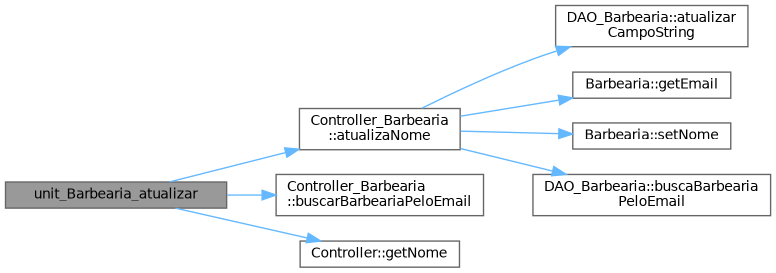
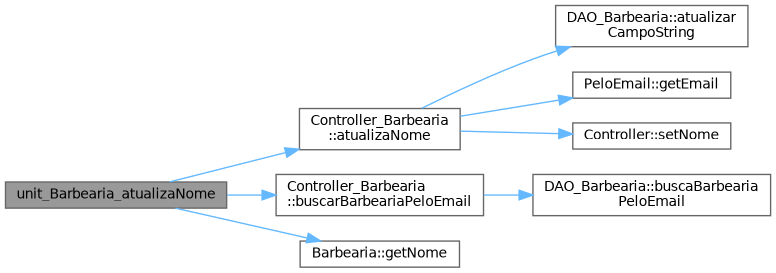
(652, 85) -> (652, 85)
(652, 136) -> (652, 136)
(506, 160) -> (501, 195)
(116, 195) -> (116, 195)
(380, 254) -> (380, 254)
